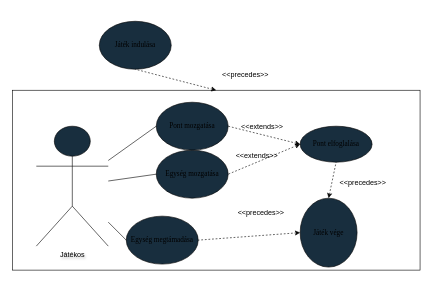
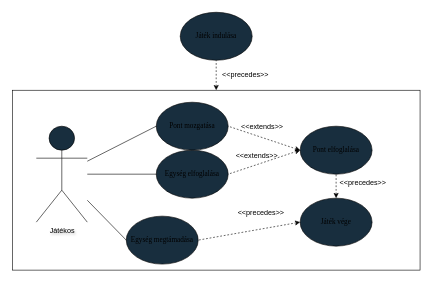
(135, 45) -> (216, 36)
(336, 144) -> (336, 150)
(192, 174) -> (192, 174)
(72, 186) -> (62, 174)
(329, 233) -> (336, 222)
